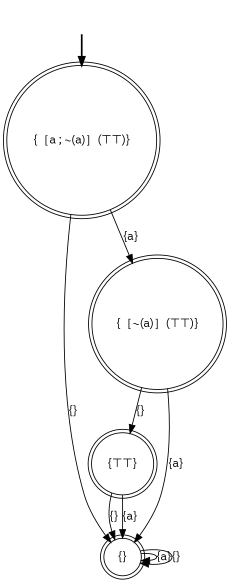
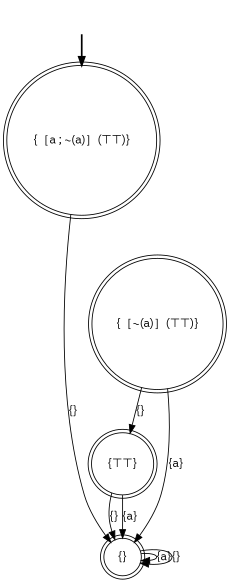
(120, 232) -> none
